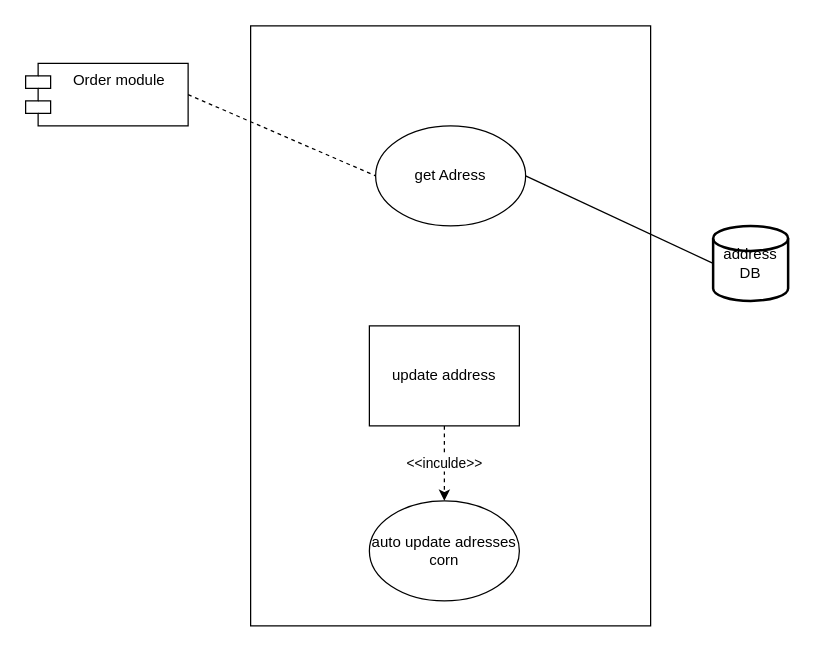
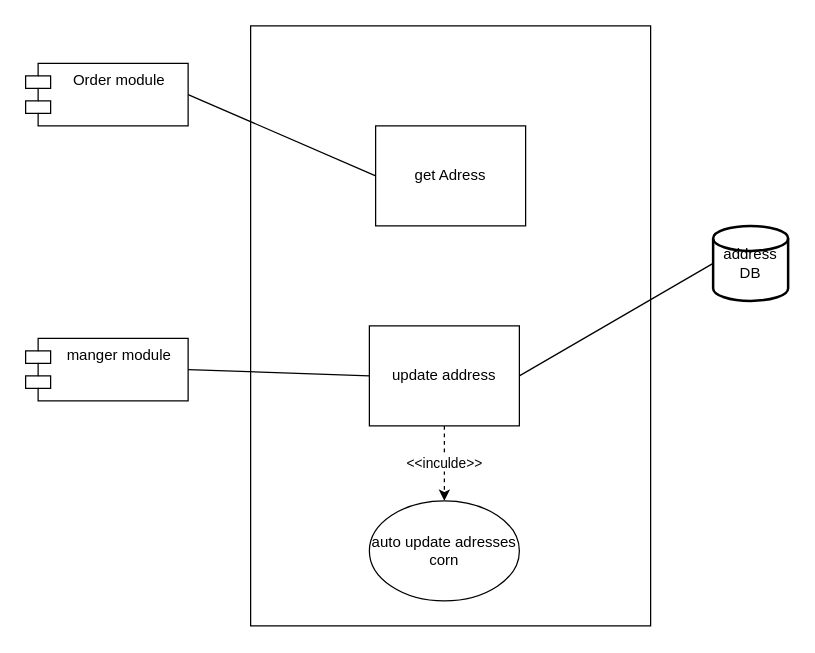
(282, 135) -> (282, 135)
(451, 176) -> (451, 176)
(619, 219) -> none
none -> (615, 320)
none -> (107, 369)
none -> (278, 372)
